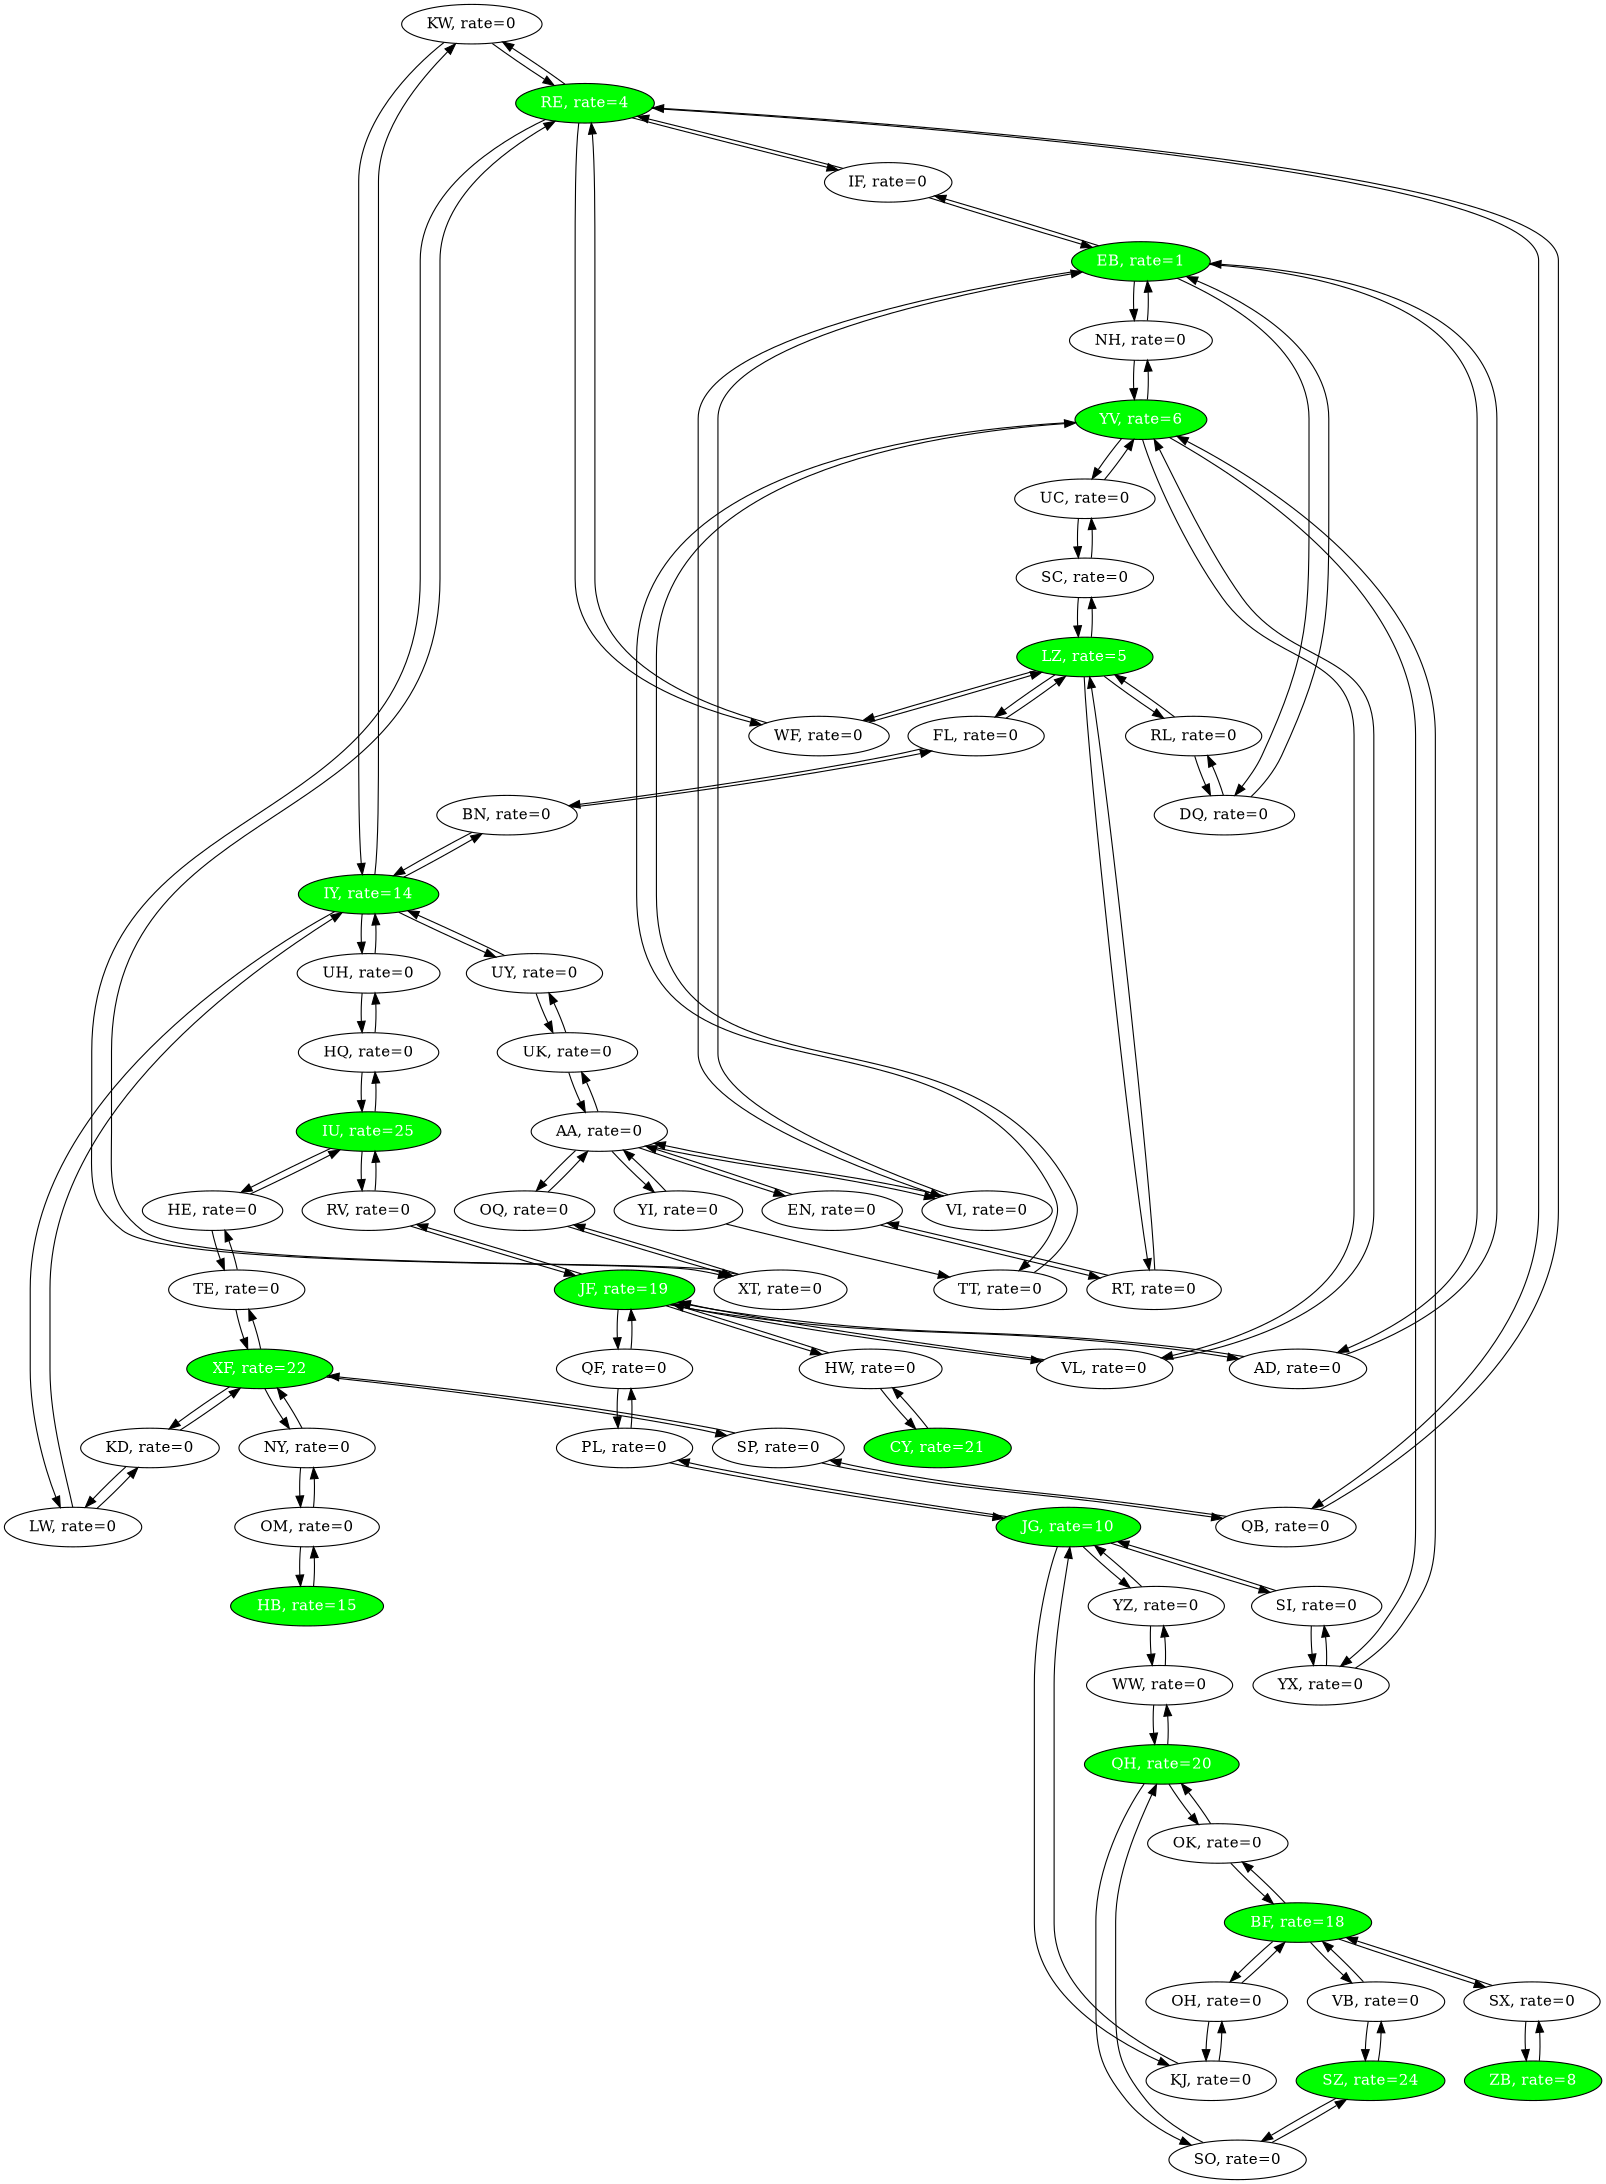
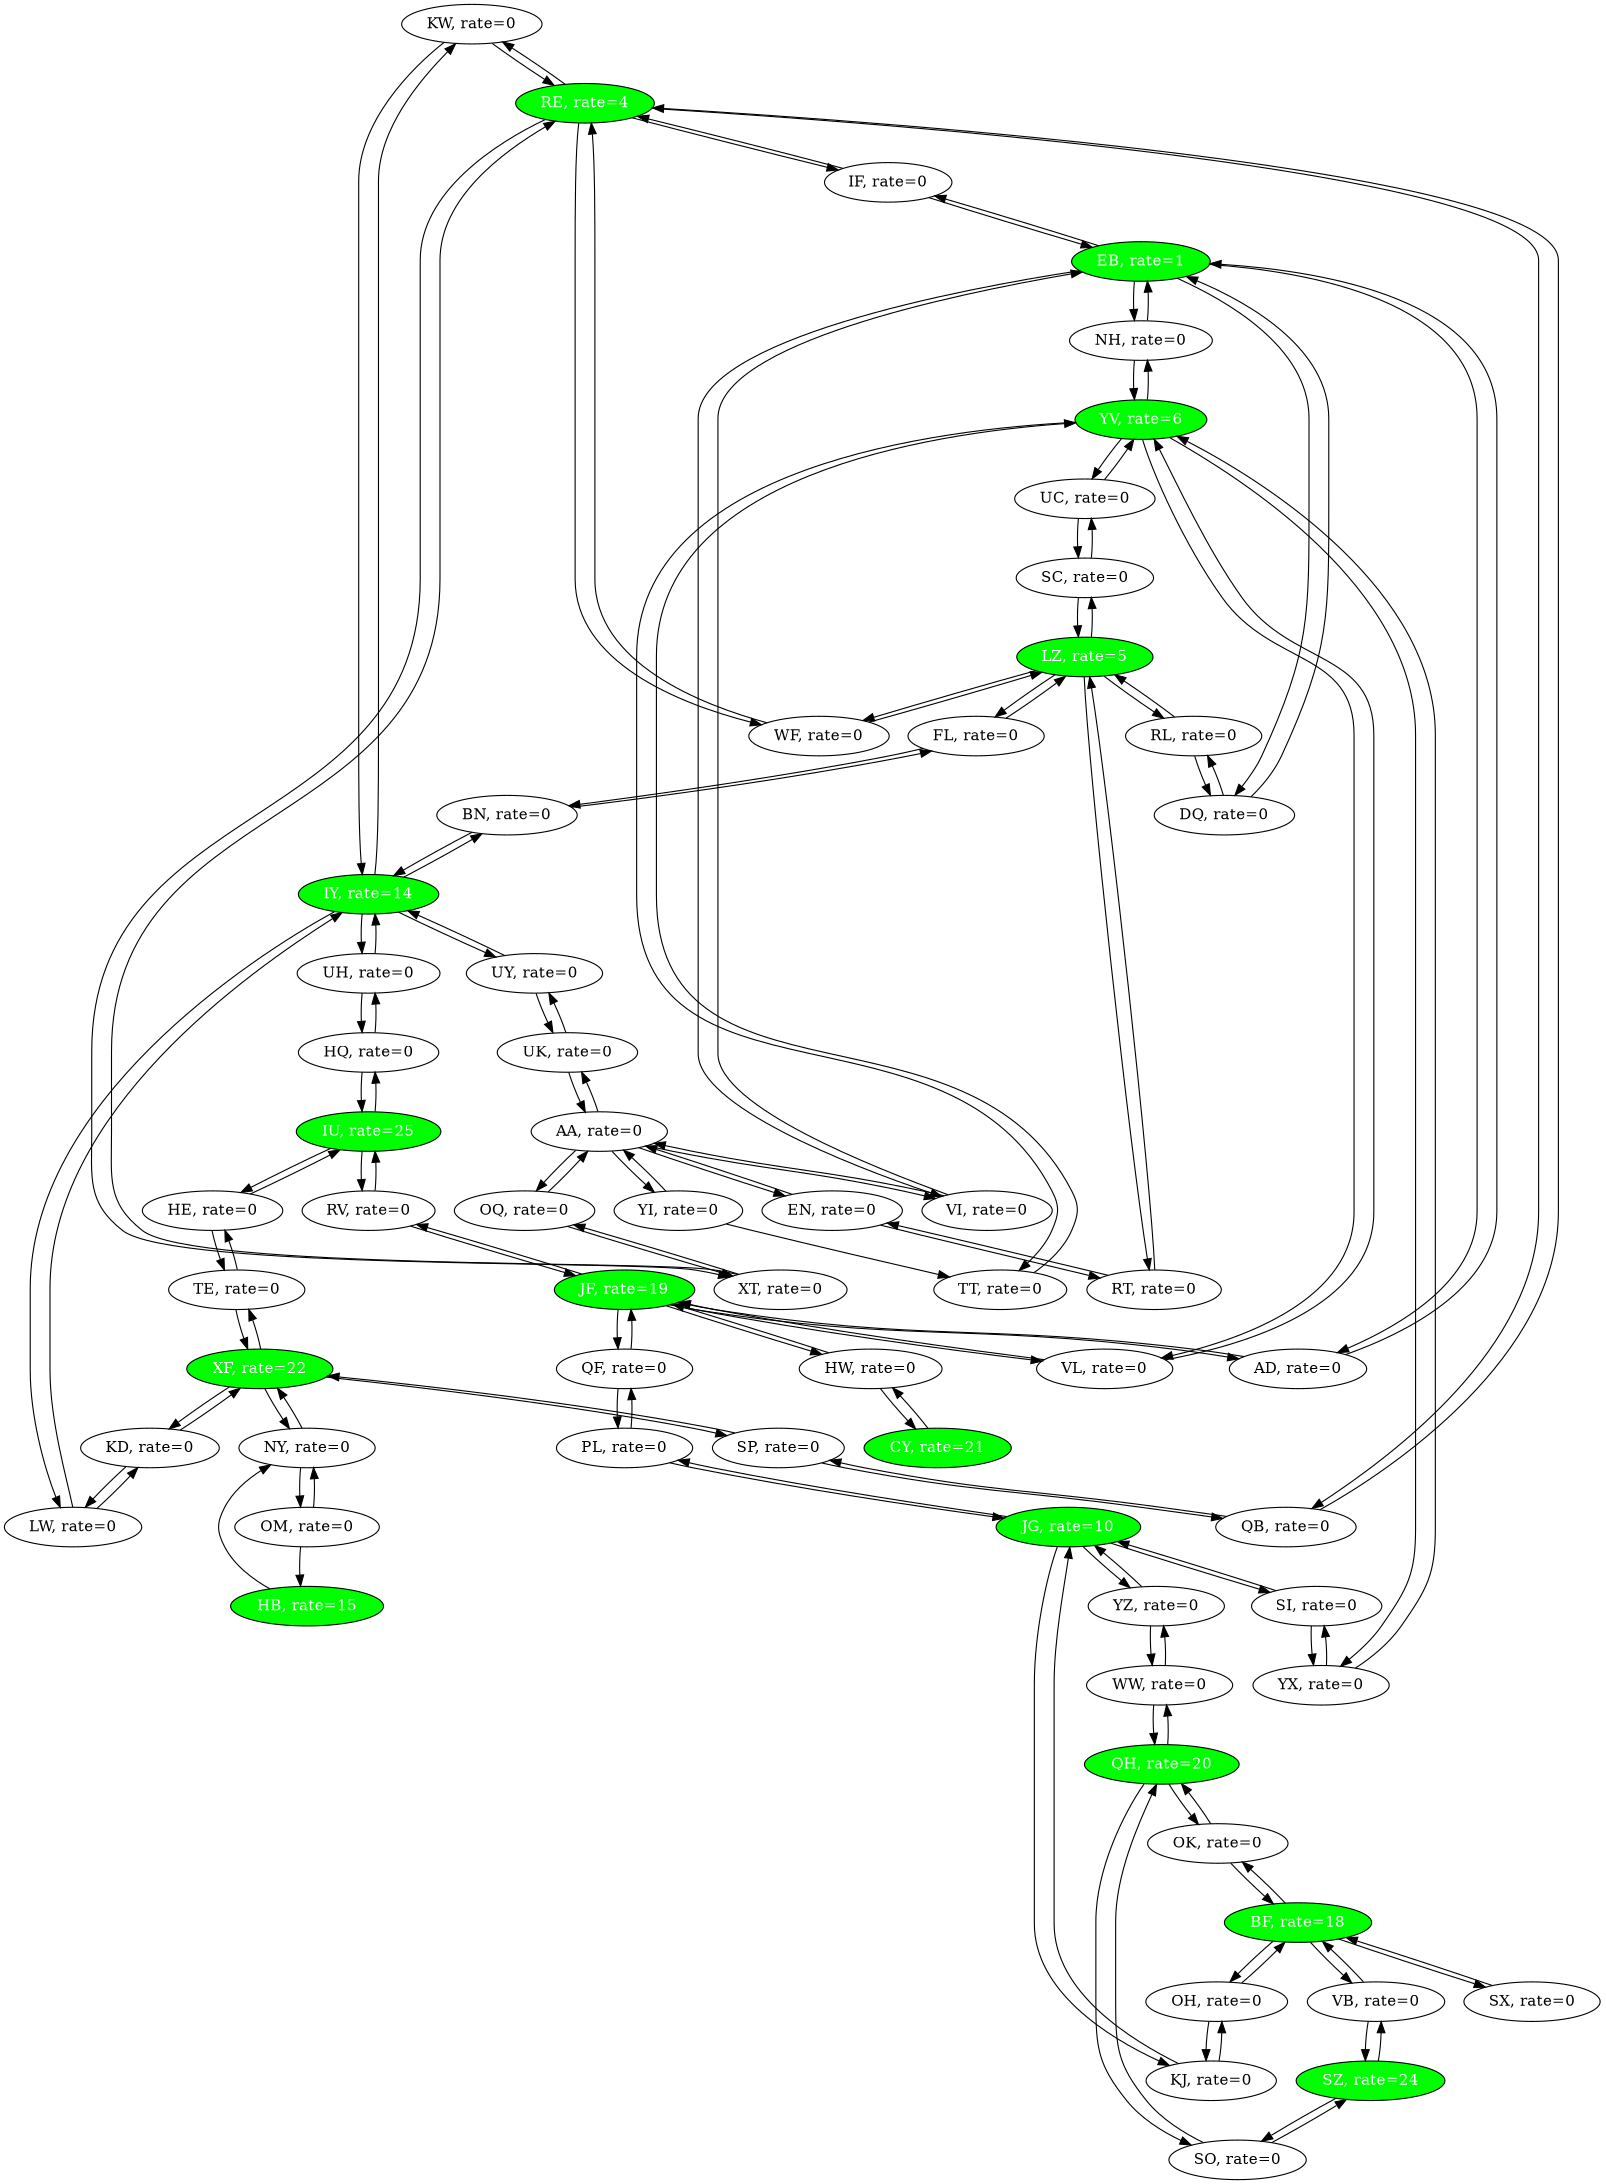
(314, 1572) -> (219, 1532)
(1533, 2081) -> none
